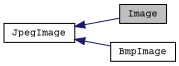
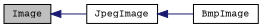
(102, 21) -> (74, 14)
